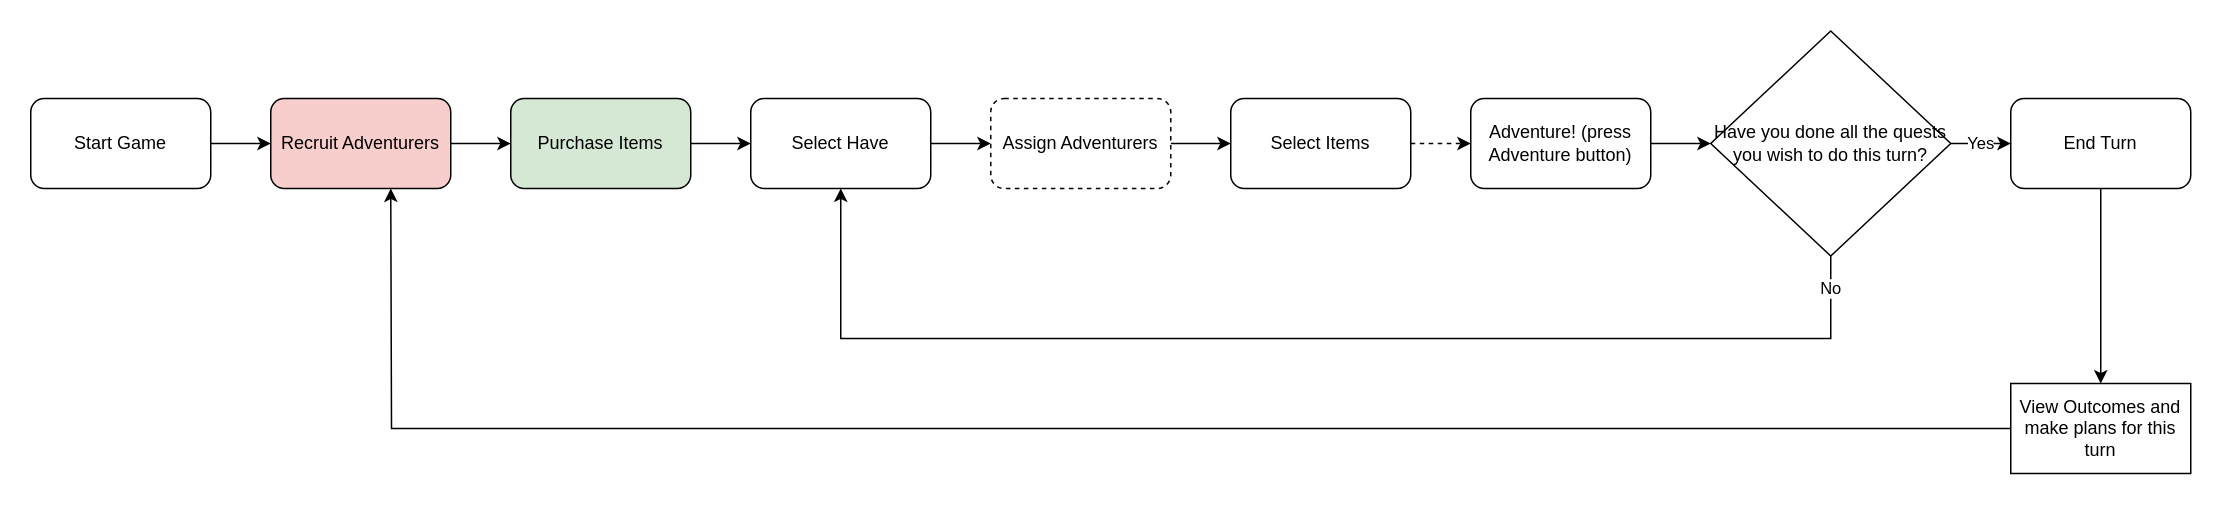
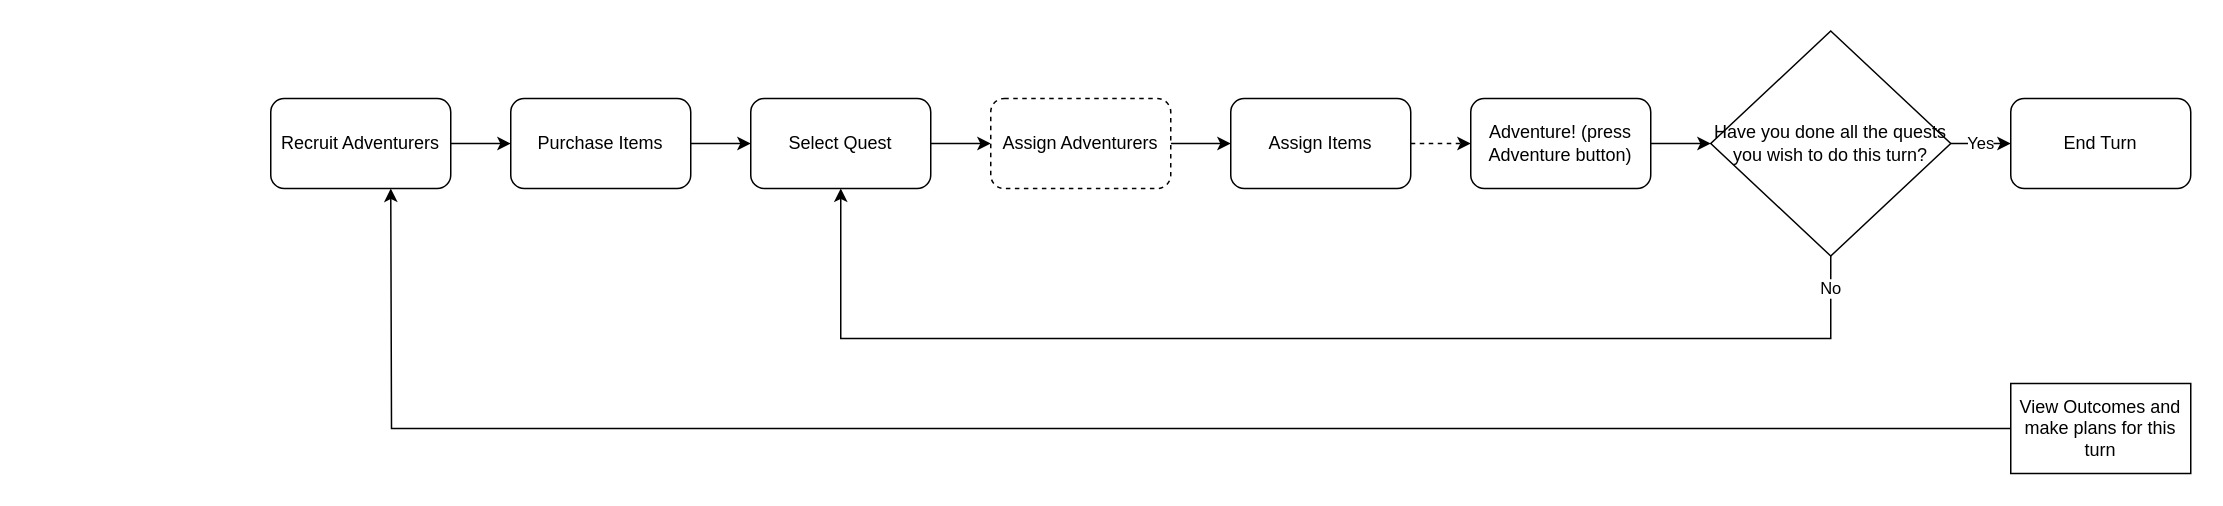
(121, 143) -> none
(236, 143) -> none
(361, 143) -> (361, 143)
(601, 143) -> (601, 143)
(841, 143) -> (841, 143)
(1321, 143) -> (1321, 143)
(2101, 280) -> none
